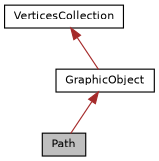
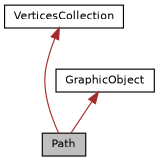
(88, 54) -> (45, 86)
